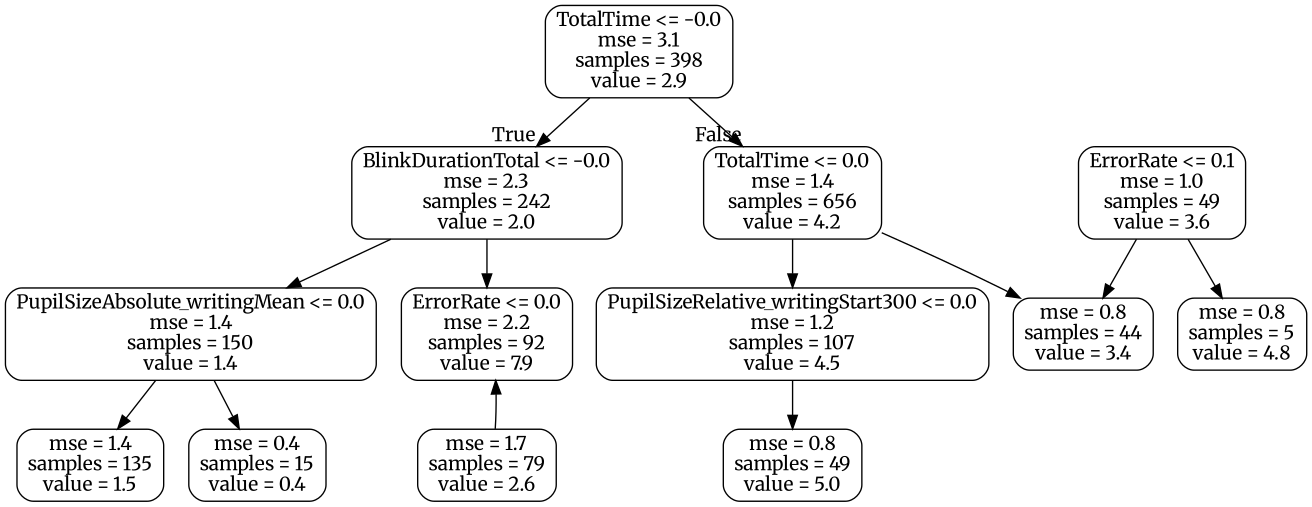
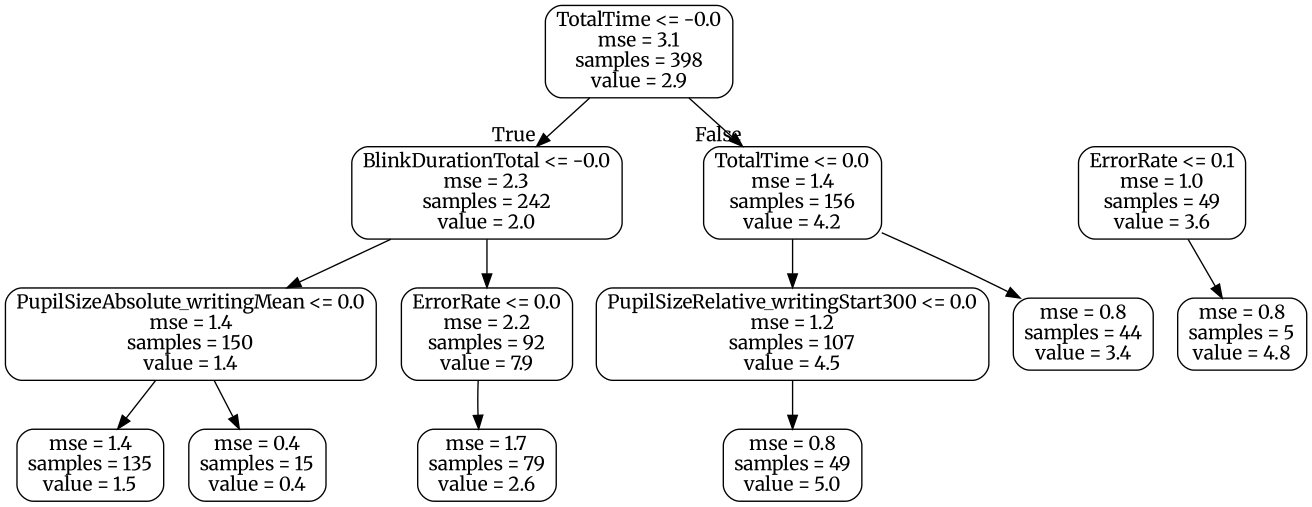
(793, 193) -> (793, 193)
(1123, 263) -> none
(496, 412) -> (478, 398)
